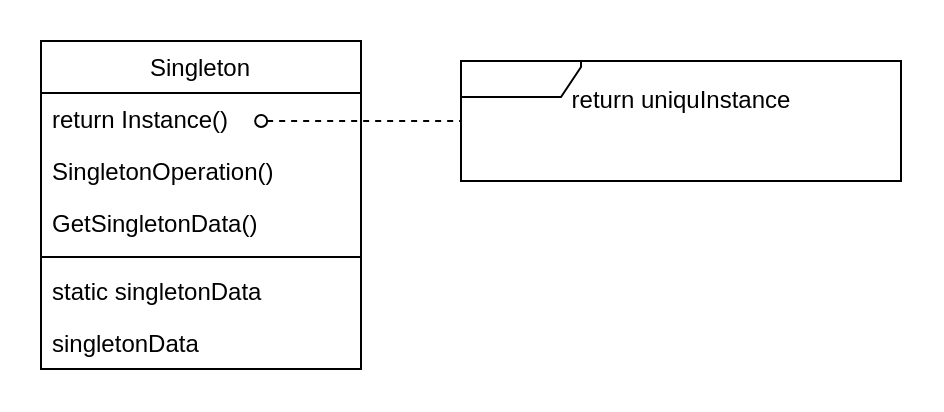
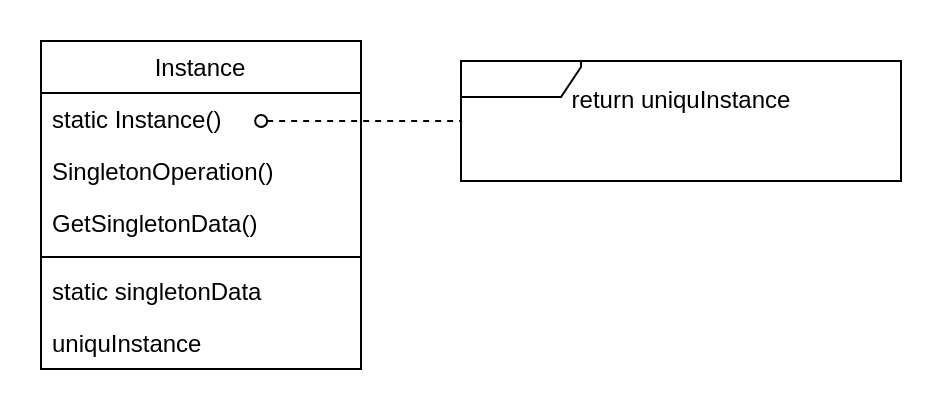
(200, 68) -> (200, 68)
(163, 120) -> (160, 120)
(133, 344) -> (136, 344)
